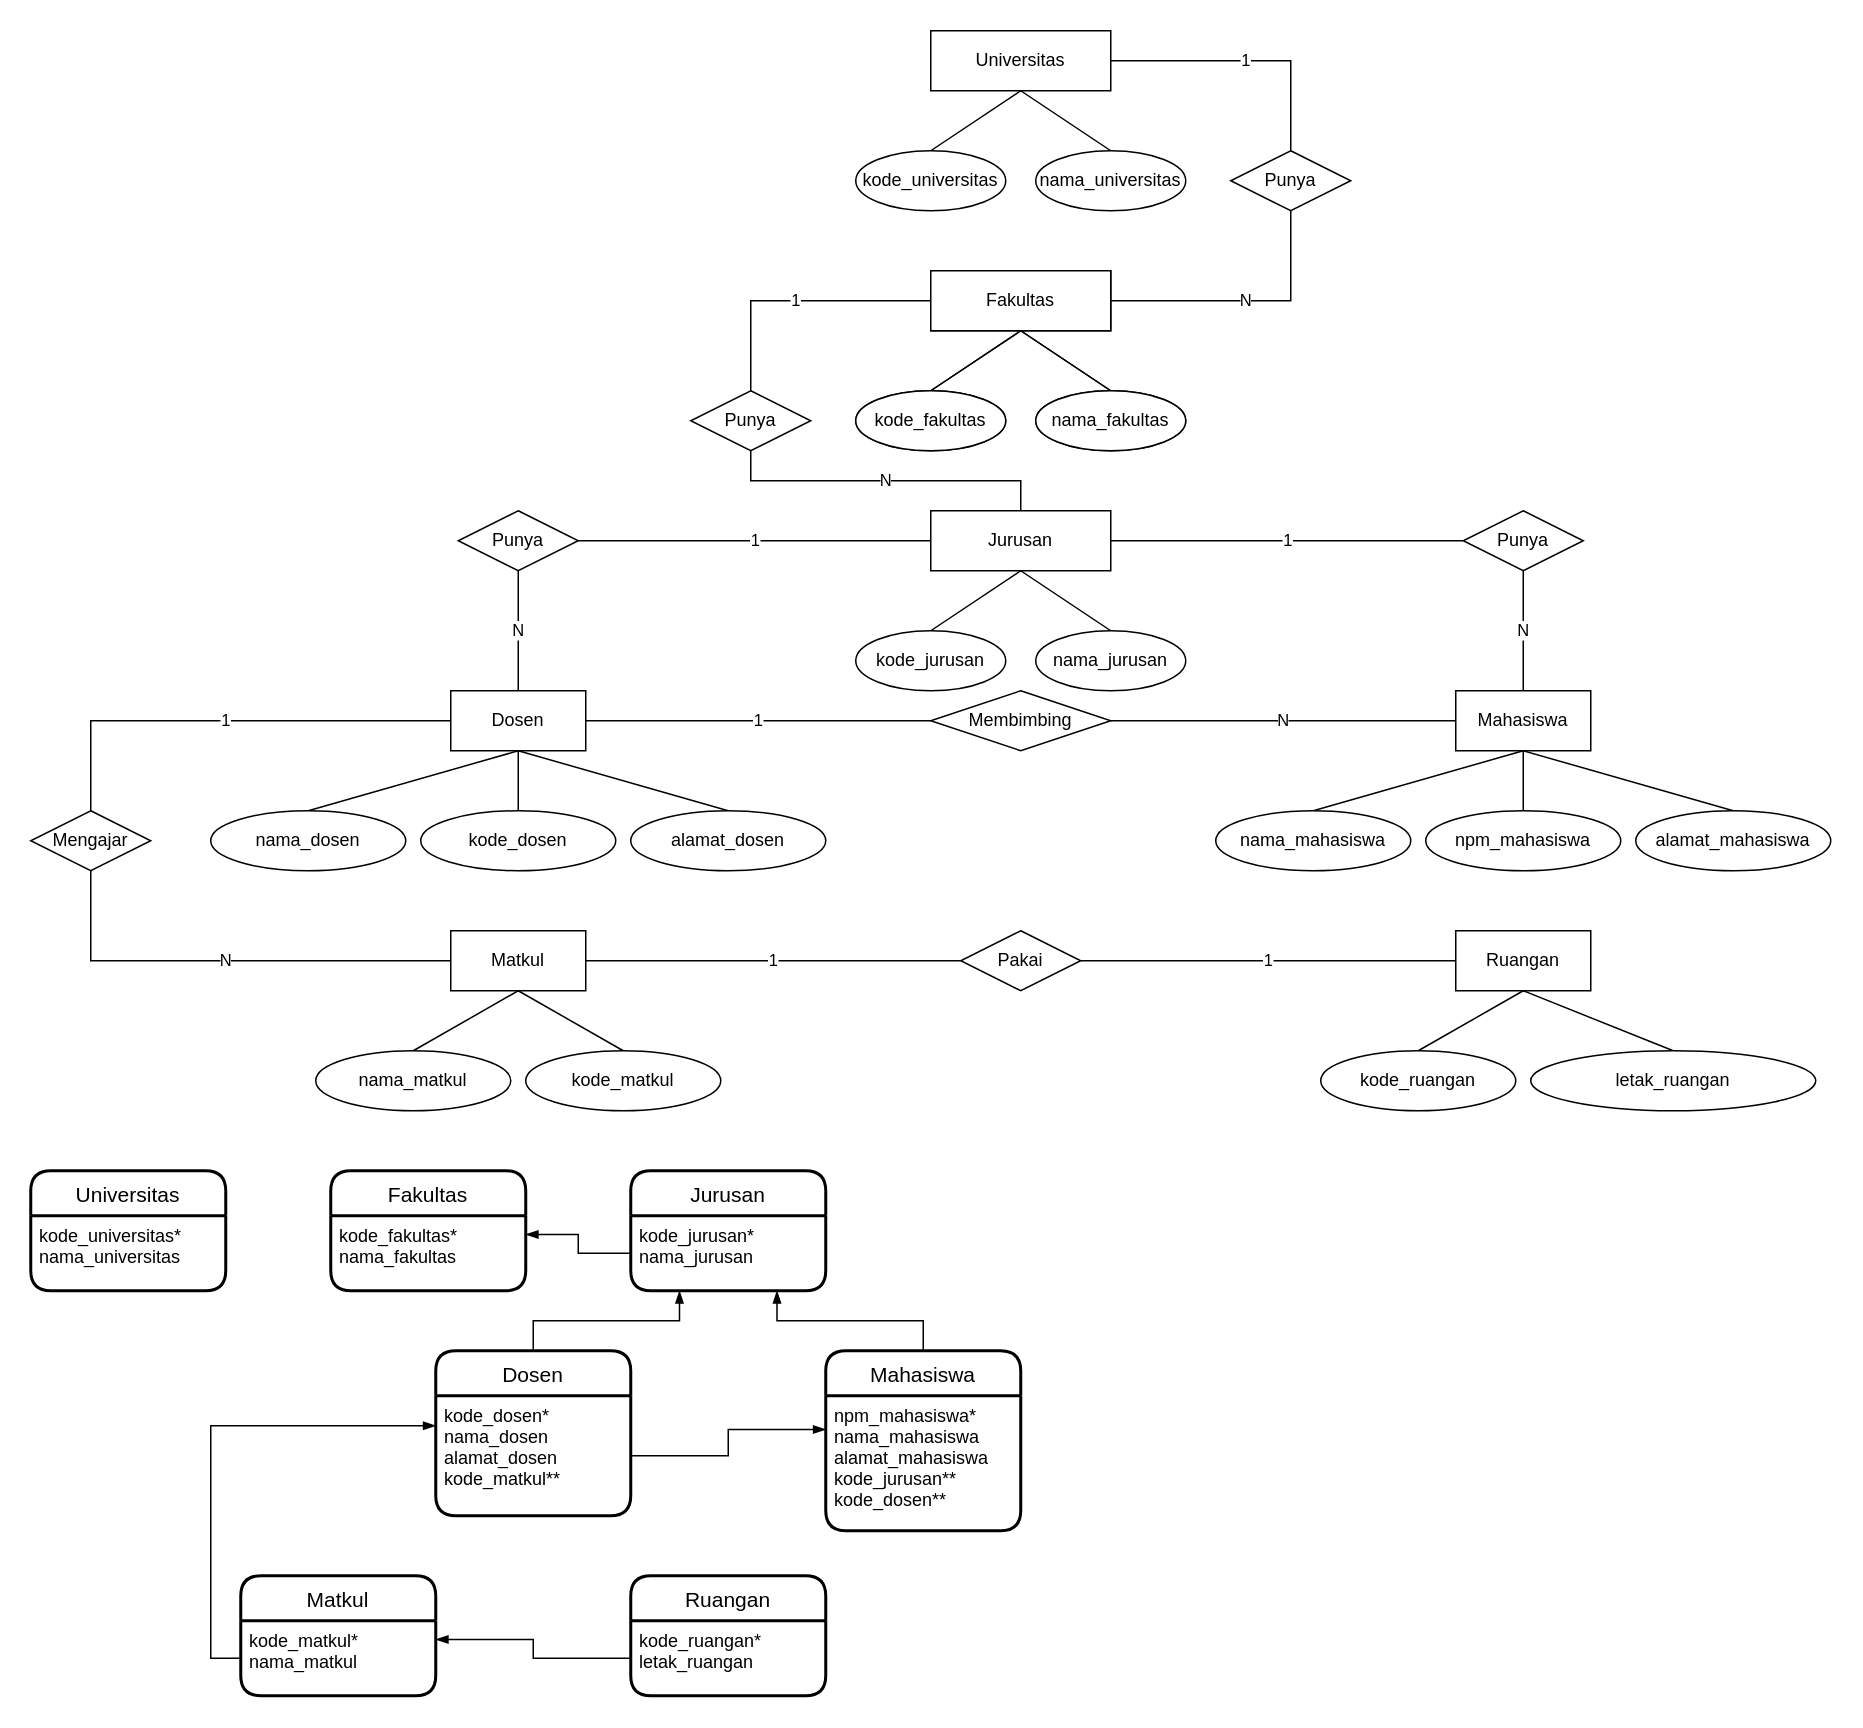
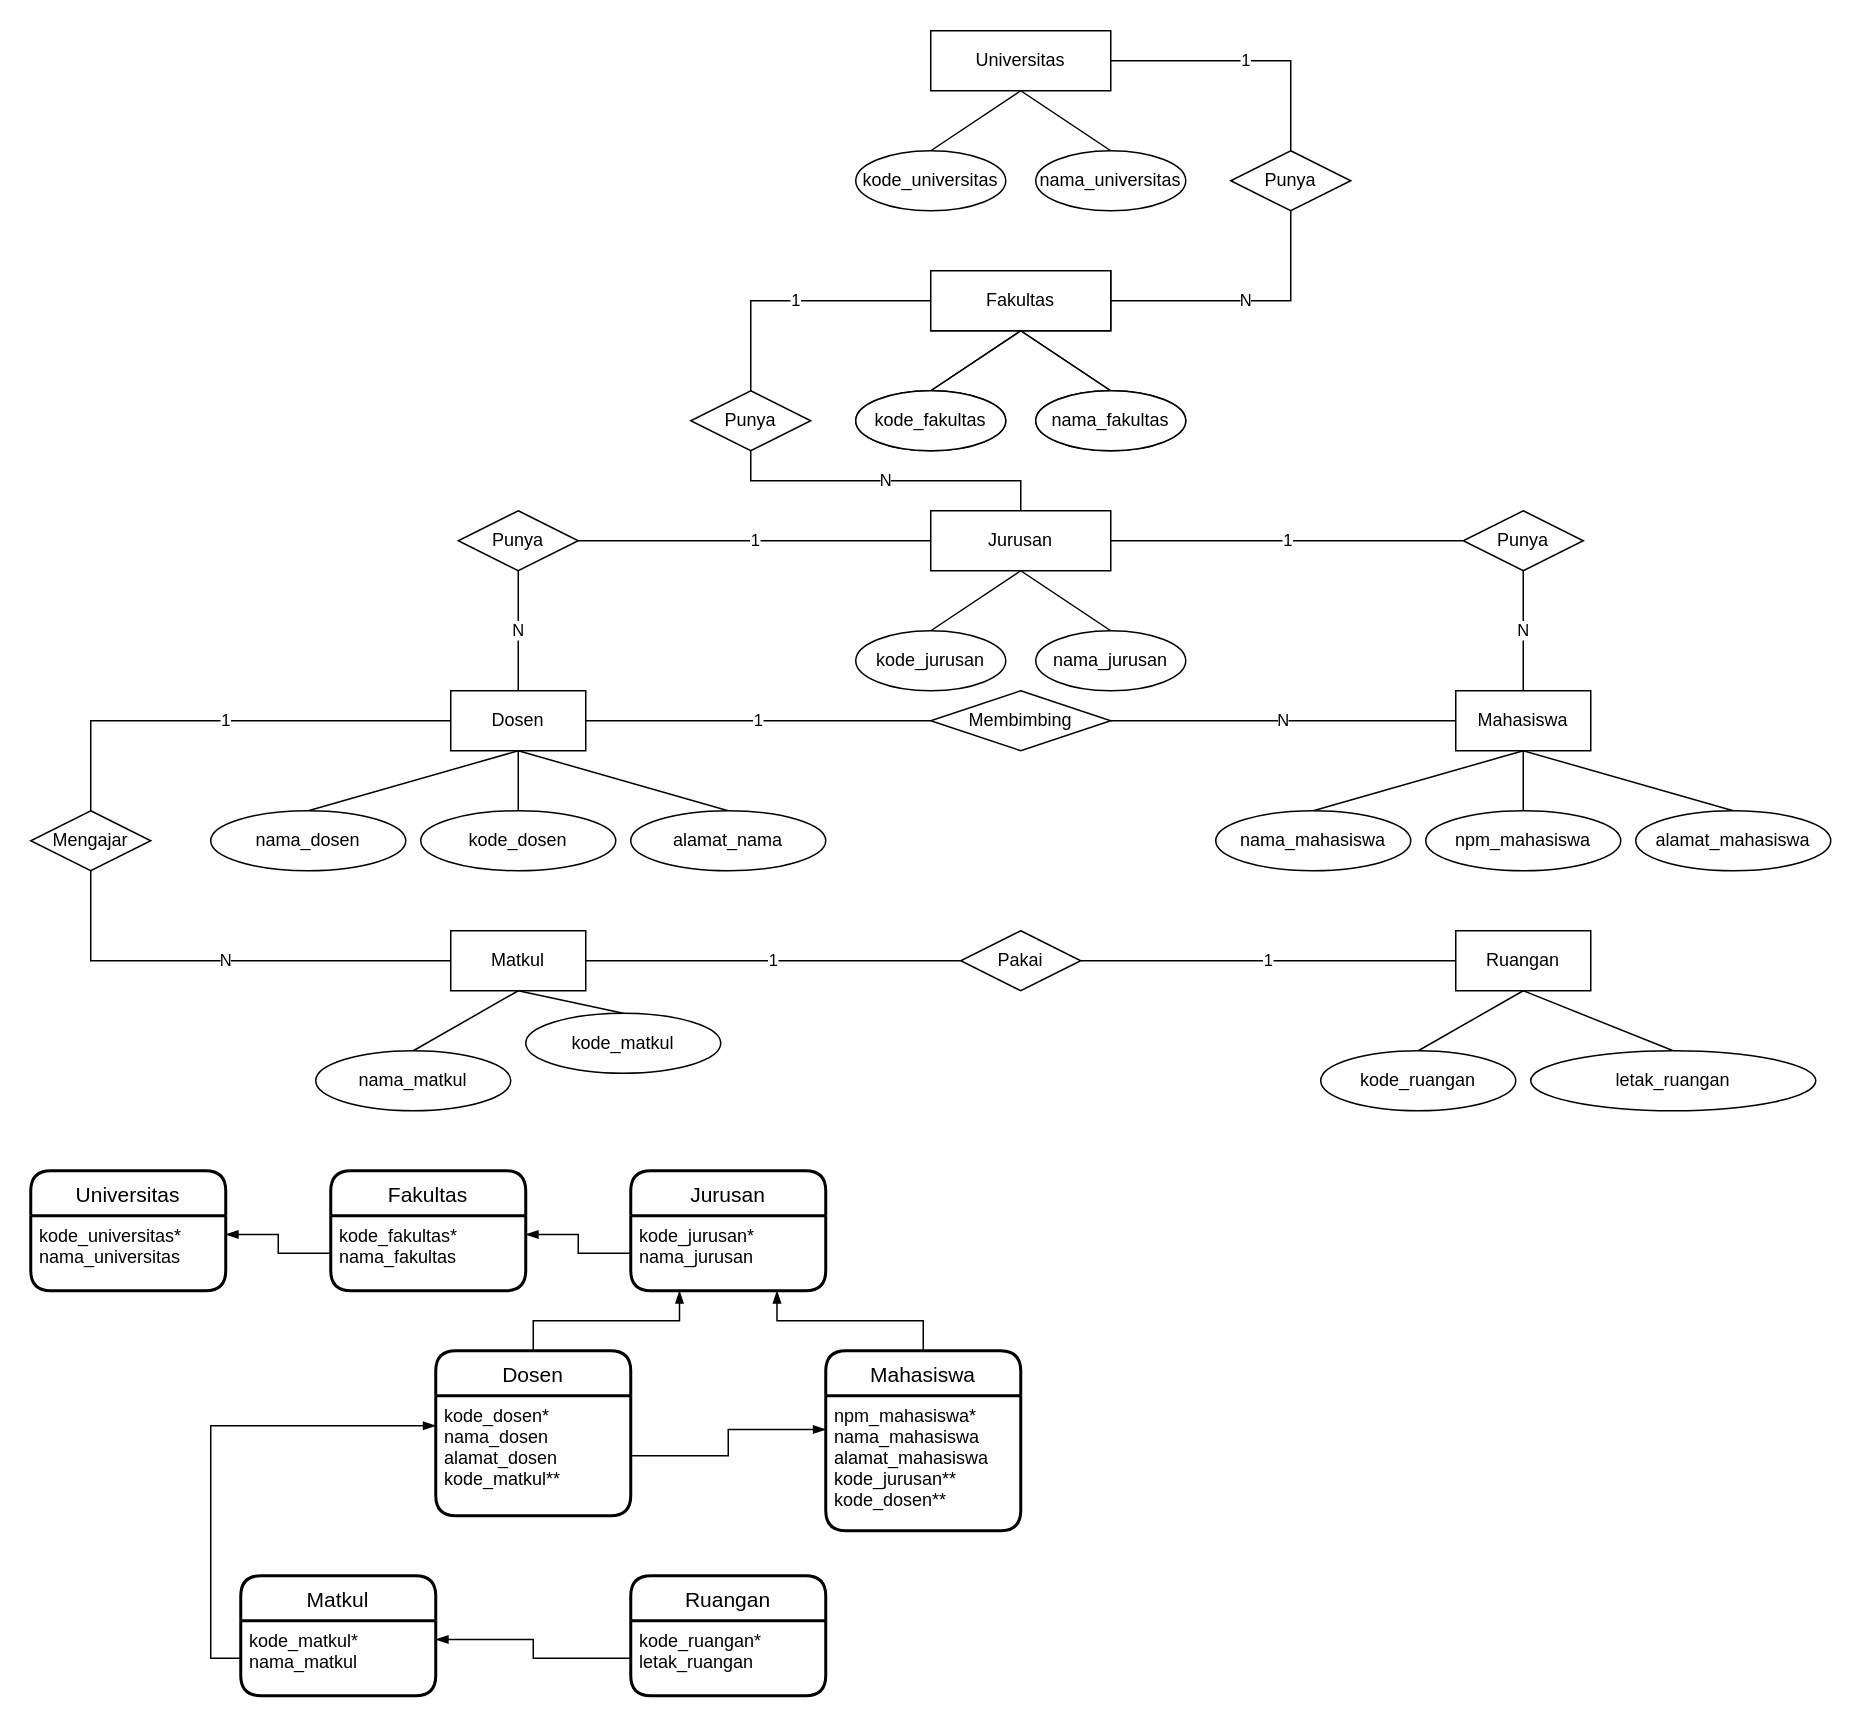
(728, 841) -> (728, 841)
(623, 1081) -> (623, 1043)
none -> (278, 1249)
